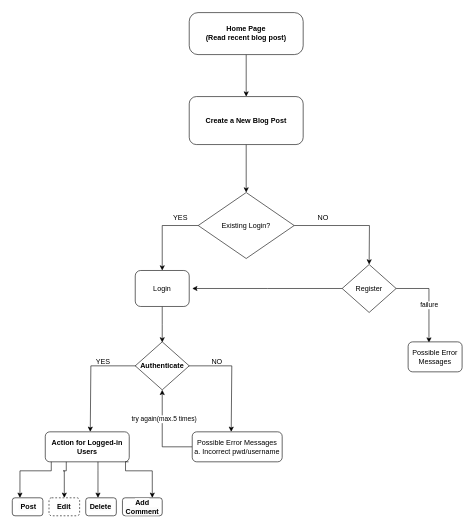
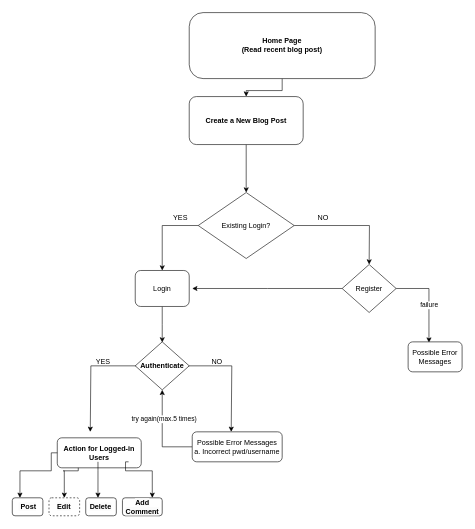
(246, 33) -> (282, 45)
(87, 447) -> (99, 453)
